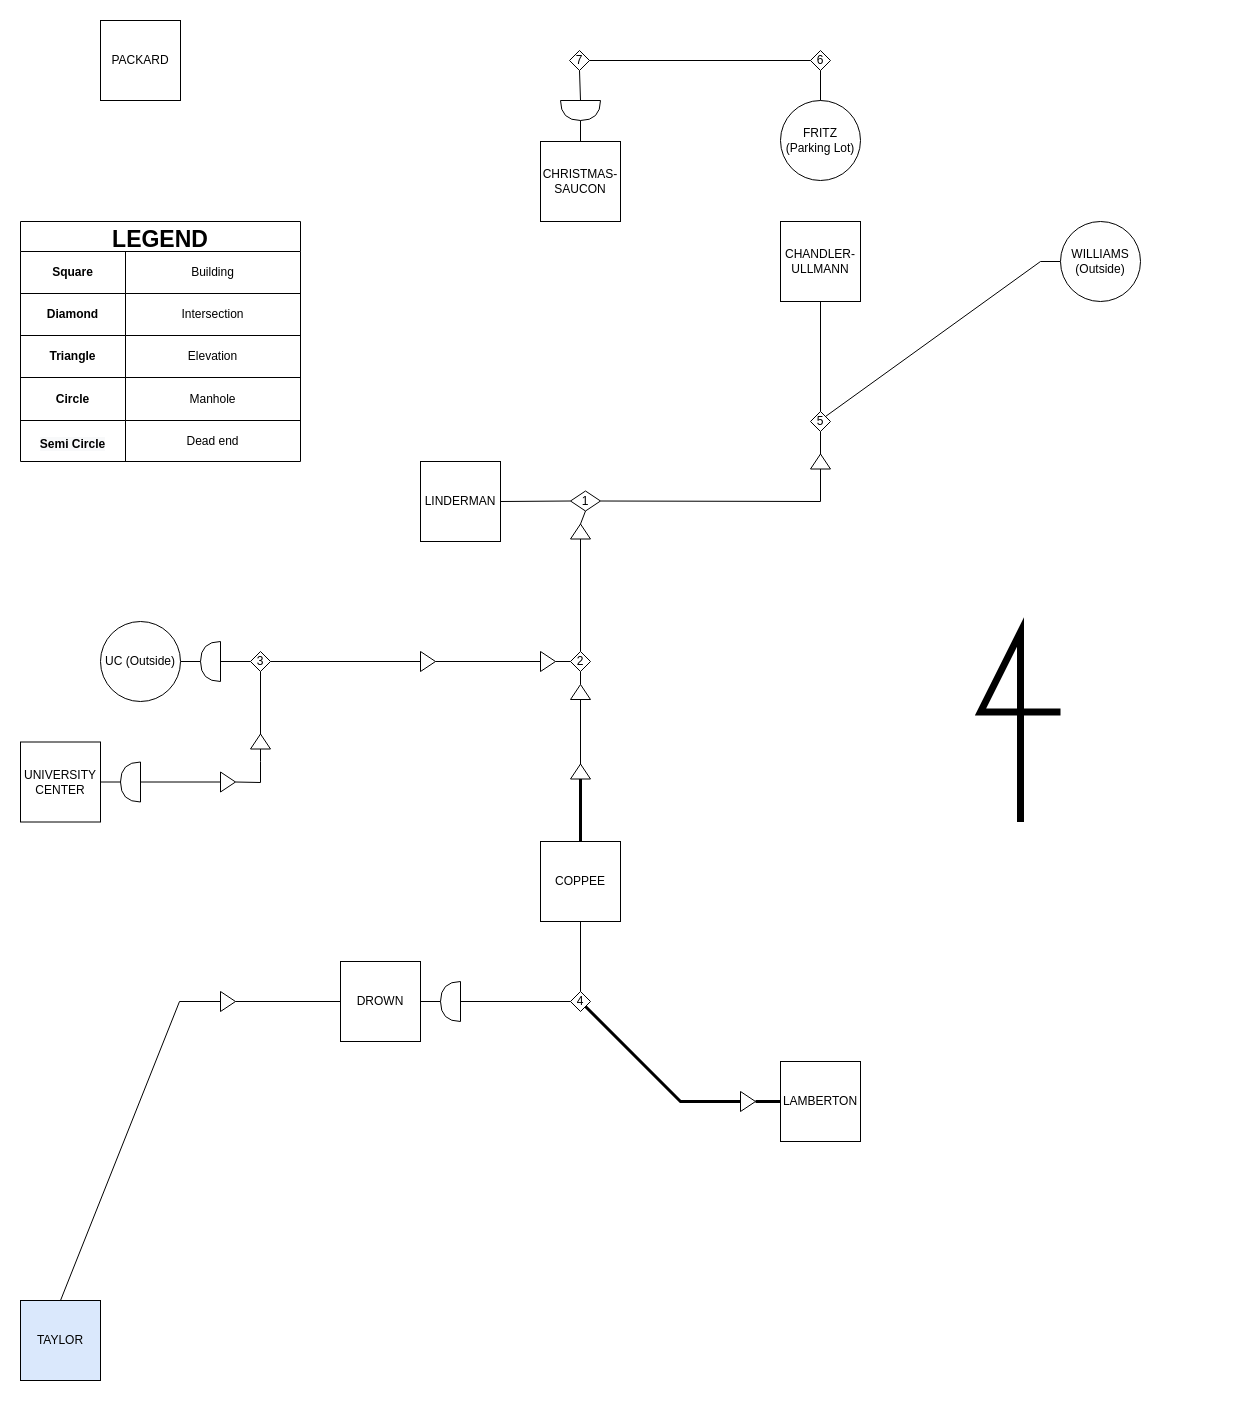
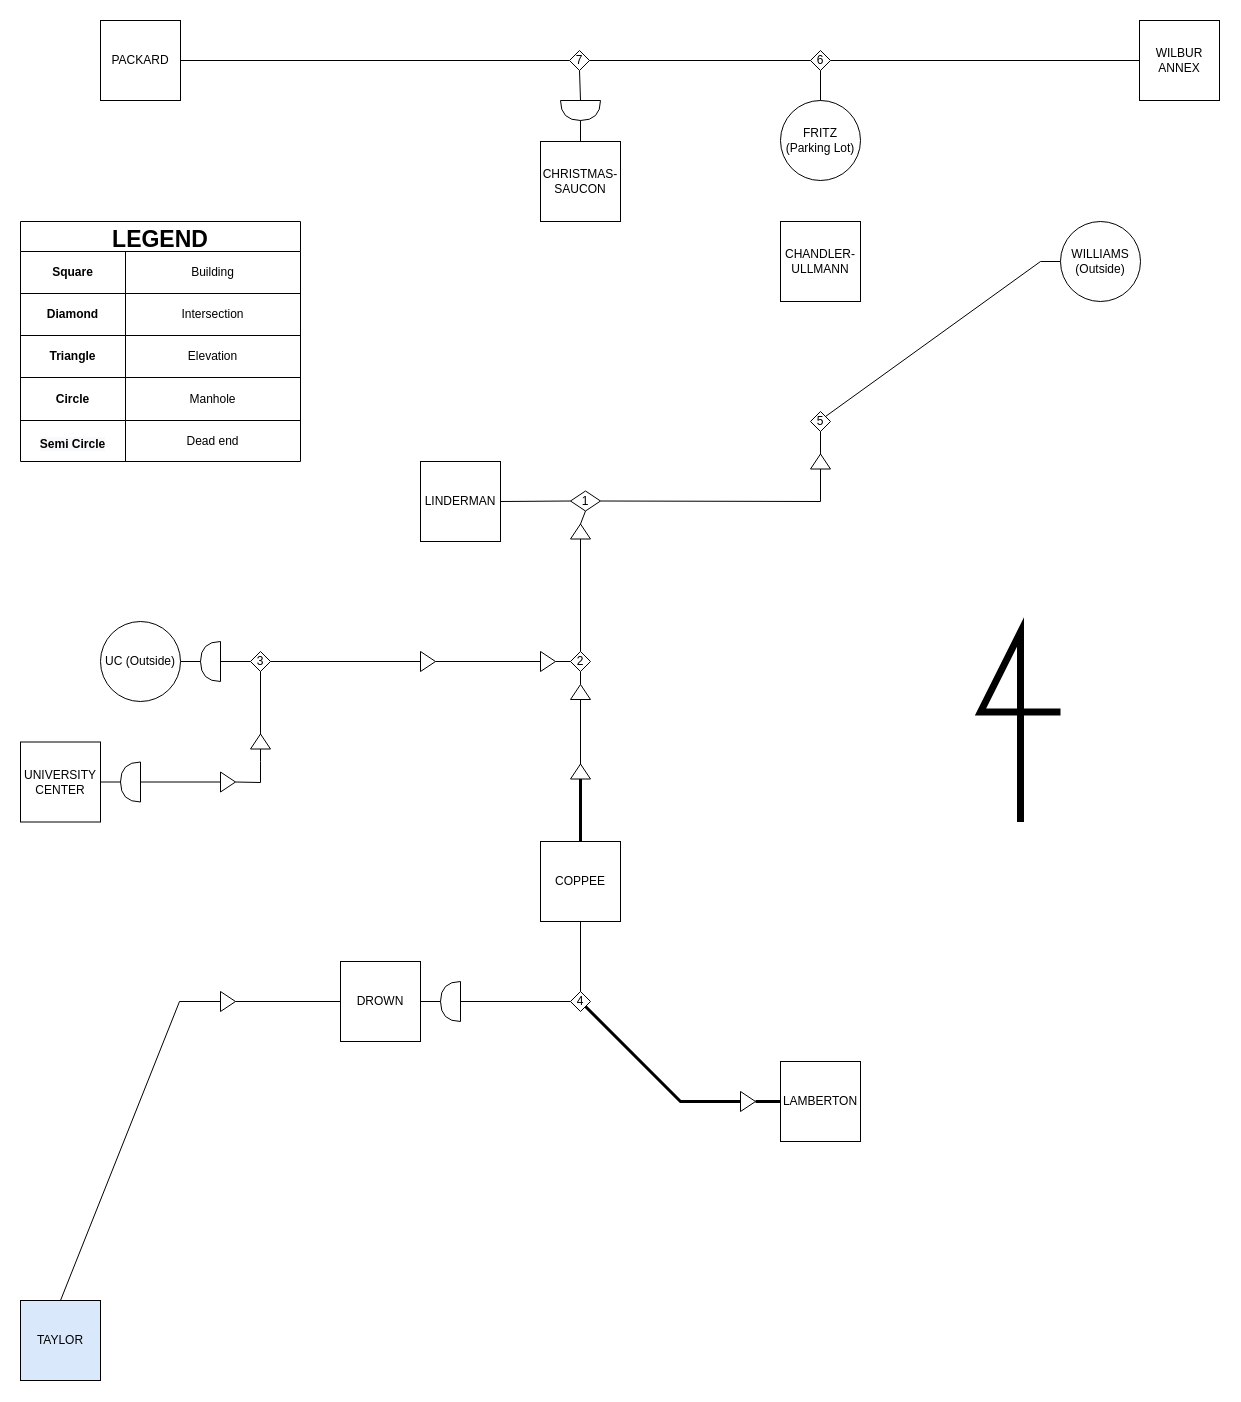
none -> (375, 61)
none -> (985, 61)
none -> (1180, 61)
(821, 357) -> none
